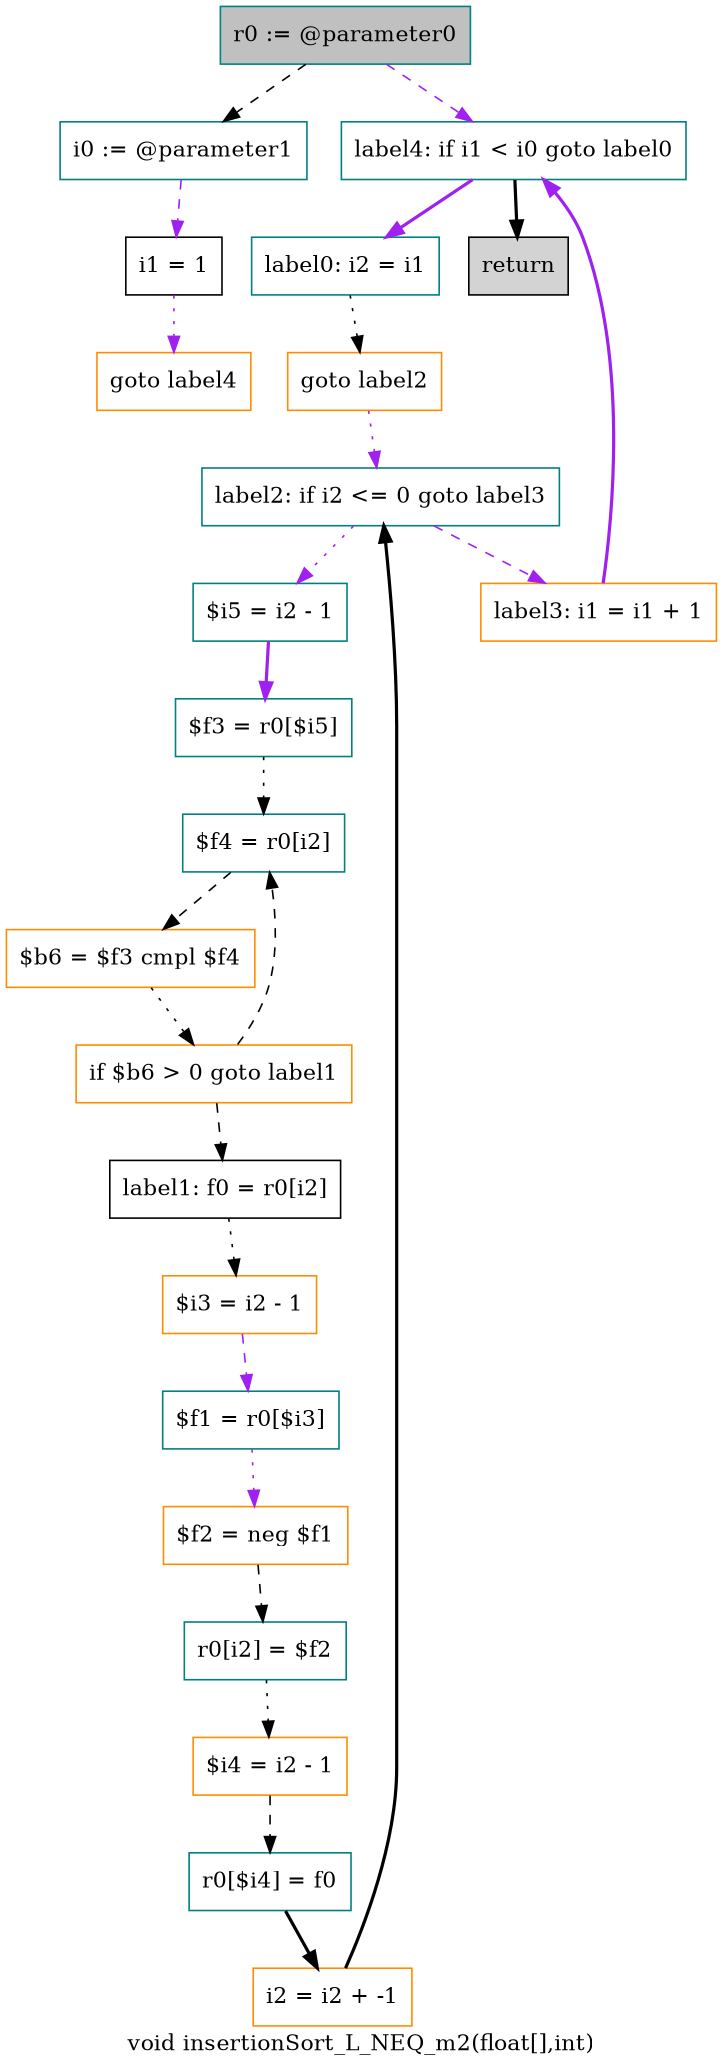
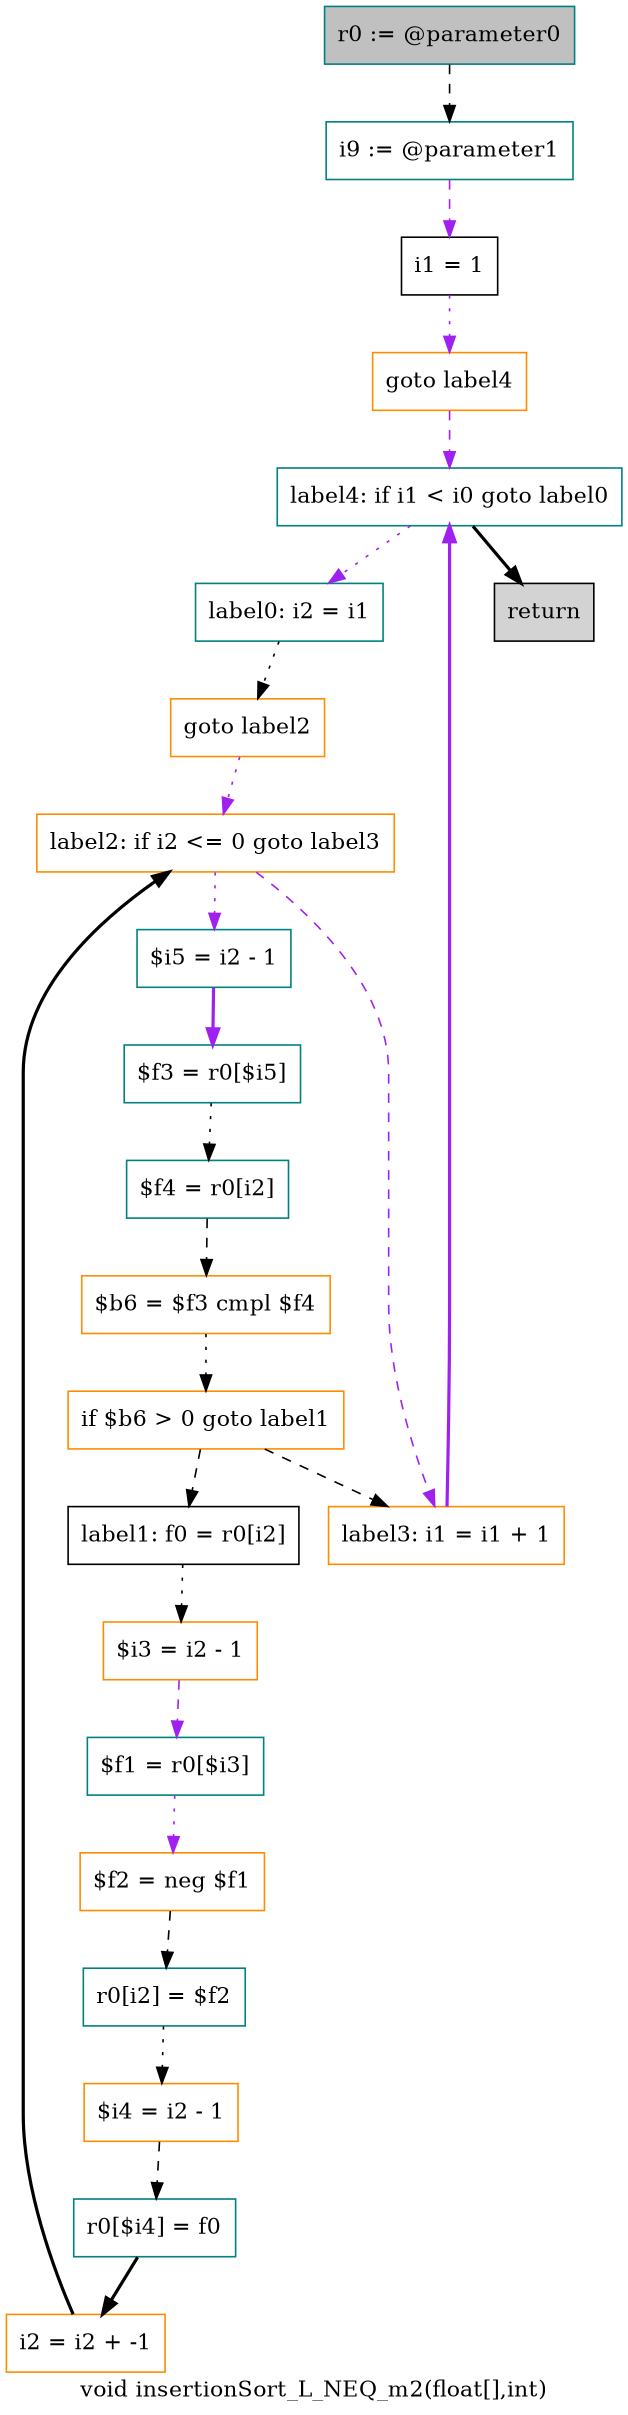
(423, 88) -> (450, 431)
(184, 151) -> (450, 151)
(436, 204) -> (376, 550)
(381, 497) -> (216, 843)
(272, 970) -> (319, 1474)
